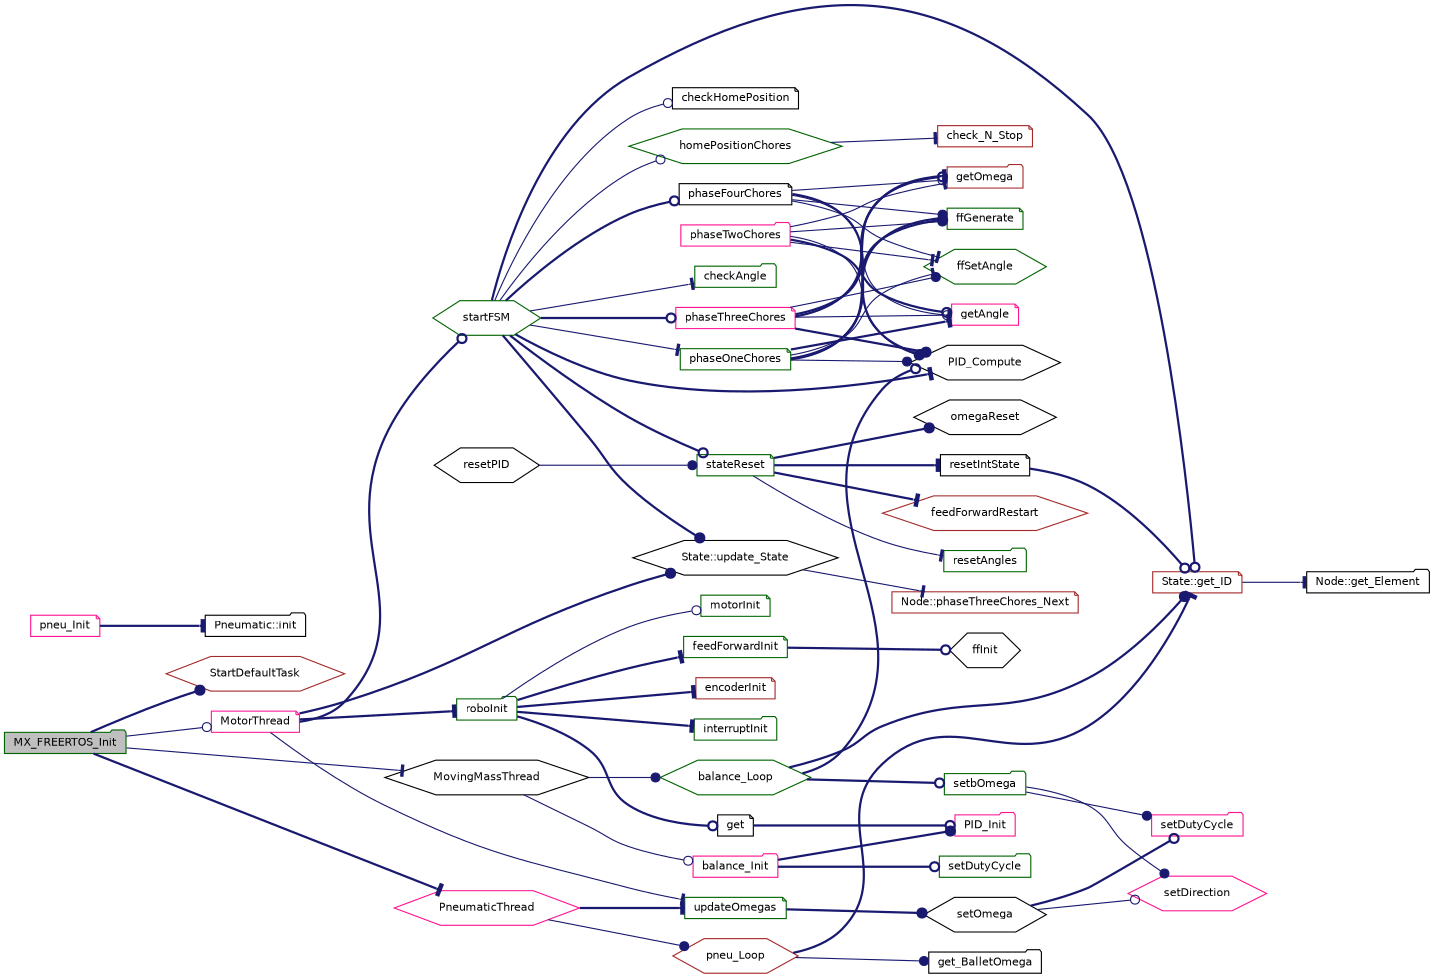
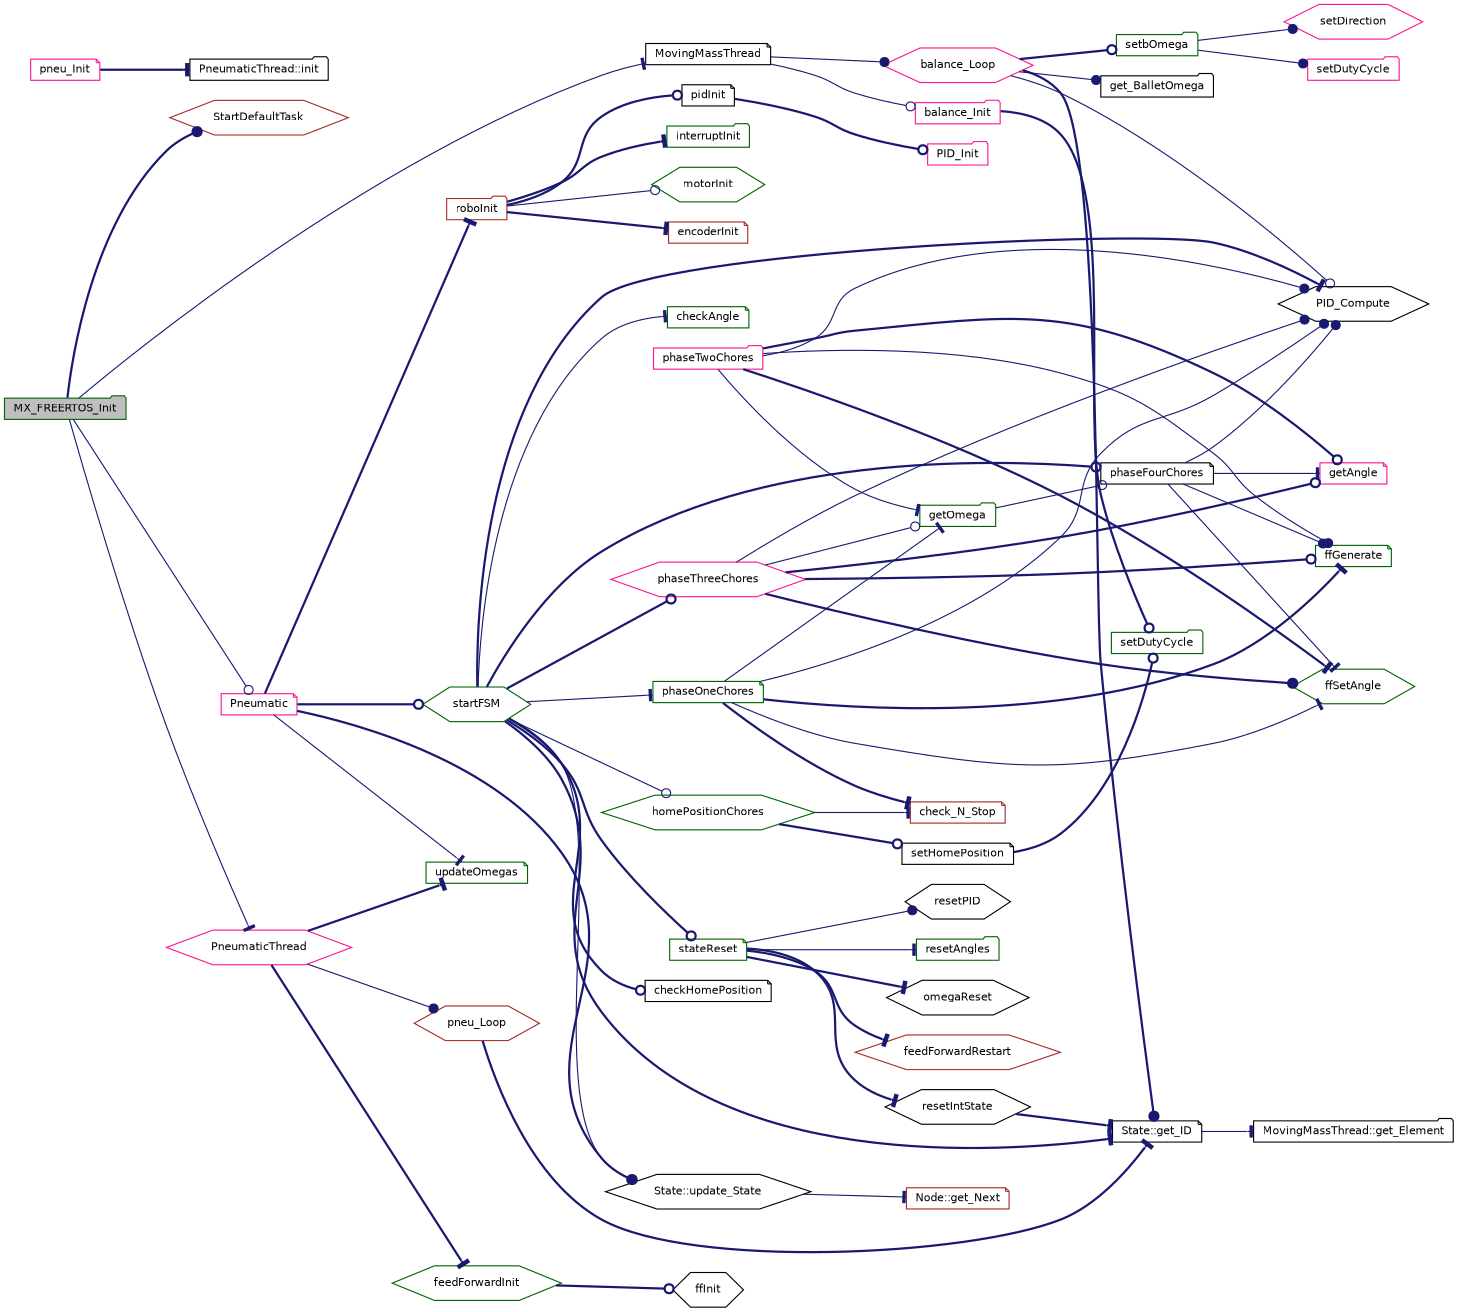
(961, 30) -> (685, 1083)
(985, 177) -> (958, 516)
(560, 185) -> (578, 854)
(865, 186) -> (1047, 497)
(862, 243) -> (838, 546)
(853, 250) -> (1048, 490)
(862, 264) -> (836, 602)
(863, 266) -> (1258, 410)
(735, 277) -> (708, 317)
(861, 293) -> (1025, 651)
(880, 316) -> (1037, 541)
(735, 318) -> (708, 579)
(872, 335) -> (809, 762)
(871, 342) -> (1012, 427)
(593, 442) -> (578, 1069)
(846, 444) -> (831, 973)
(621, 465) -> (827, 927)
(985, 465) -> (958, 1107)
(1115, 502) -> (1061, 1120)
(861, 564) -> (1178, 163)
(1197, 582) -> (1157, 1131)
(1368, 582) -> (1353, 1131)
(985, 602) -> (958, 1198)
(735, 606) -> (708, 185)
(255, 626) -> (259, 70)
(735, 647) -> (477, 1283)
(597, 677) -> (366, 1113)
(487, 709) -> (477, 209)
(255, 722) -> (259, 704)
(487, 778) -> (708, 54)
(735, 778) -> (958, 65)
(265, 821) -> (149, 676)
(735, 825) -> (708, 95)
(854, 847) -> none
none -> (958, 854)
(985, 915) -> none
(857, 959) -> (1055, 76)
